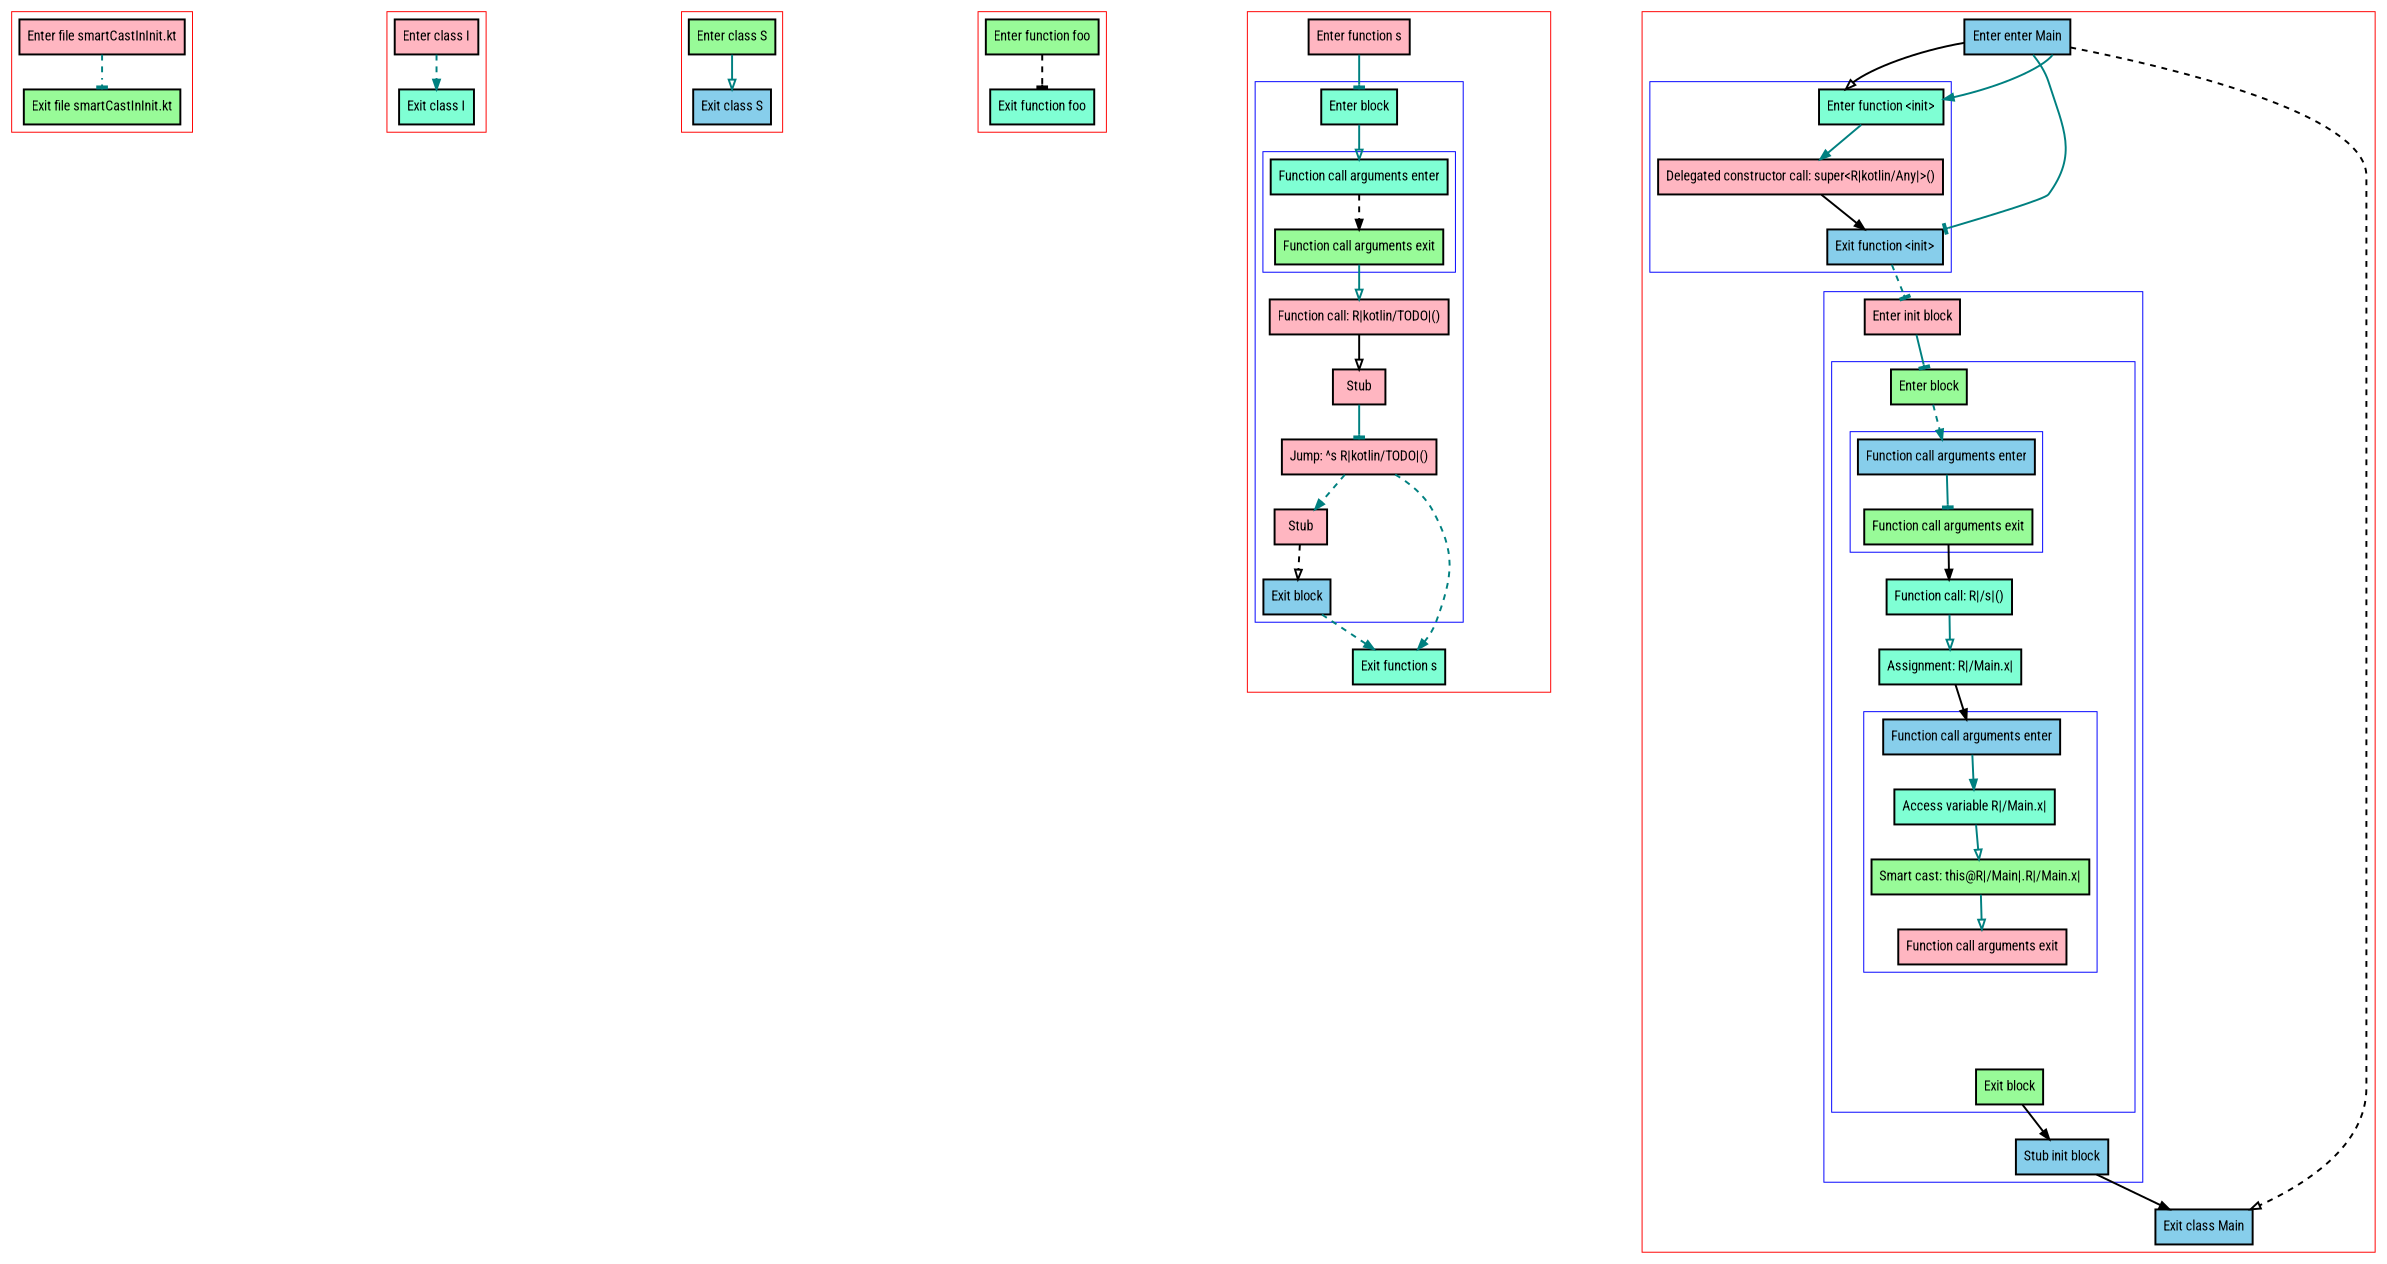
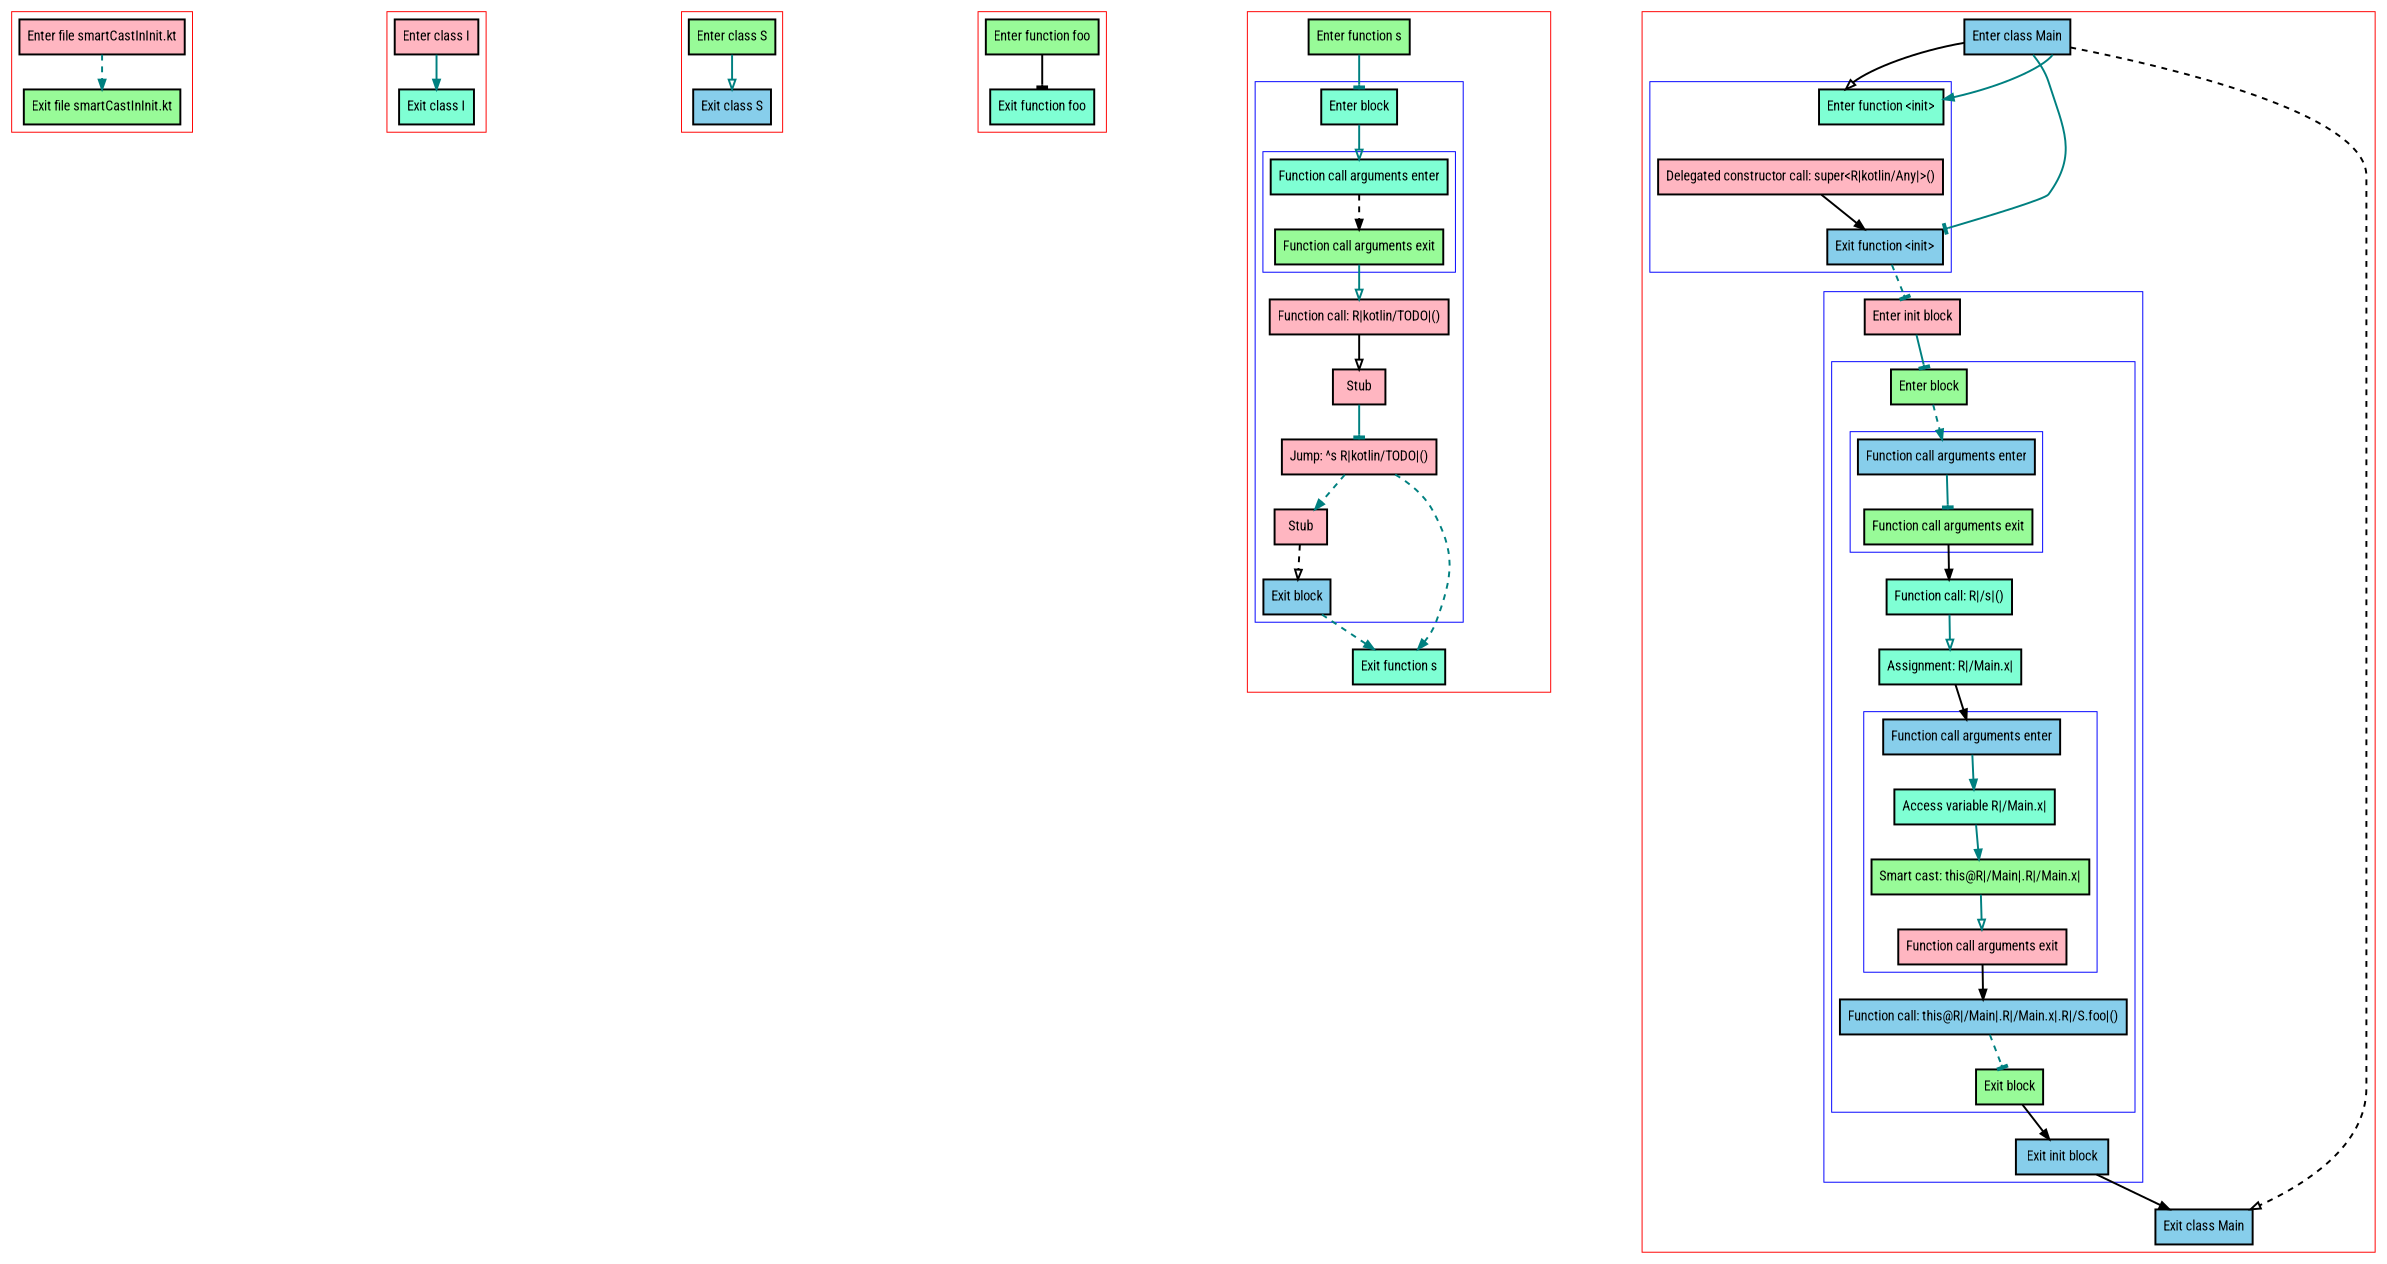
(1359, 37) -> (1359, 37)
(2017, 37) -> (2017, 37)
(102, 67) -> (102, 67)
(437, 67) -> (437, 67)
(1042, 70) -> (1042, 70)
(1845, 139) -> none
(1977, 837) -> (1977, 837)
none -> (1983, 1017)
(2062, 1157) -> (2062, 1157)
